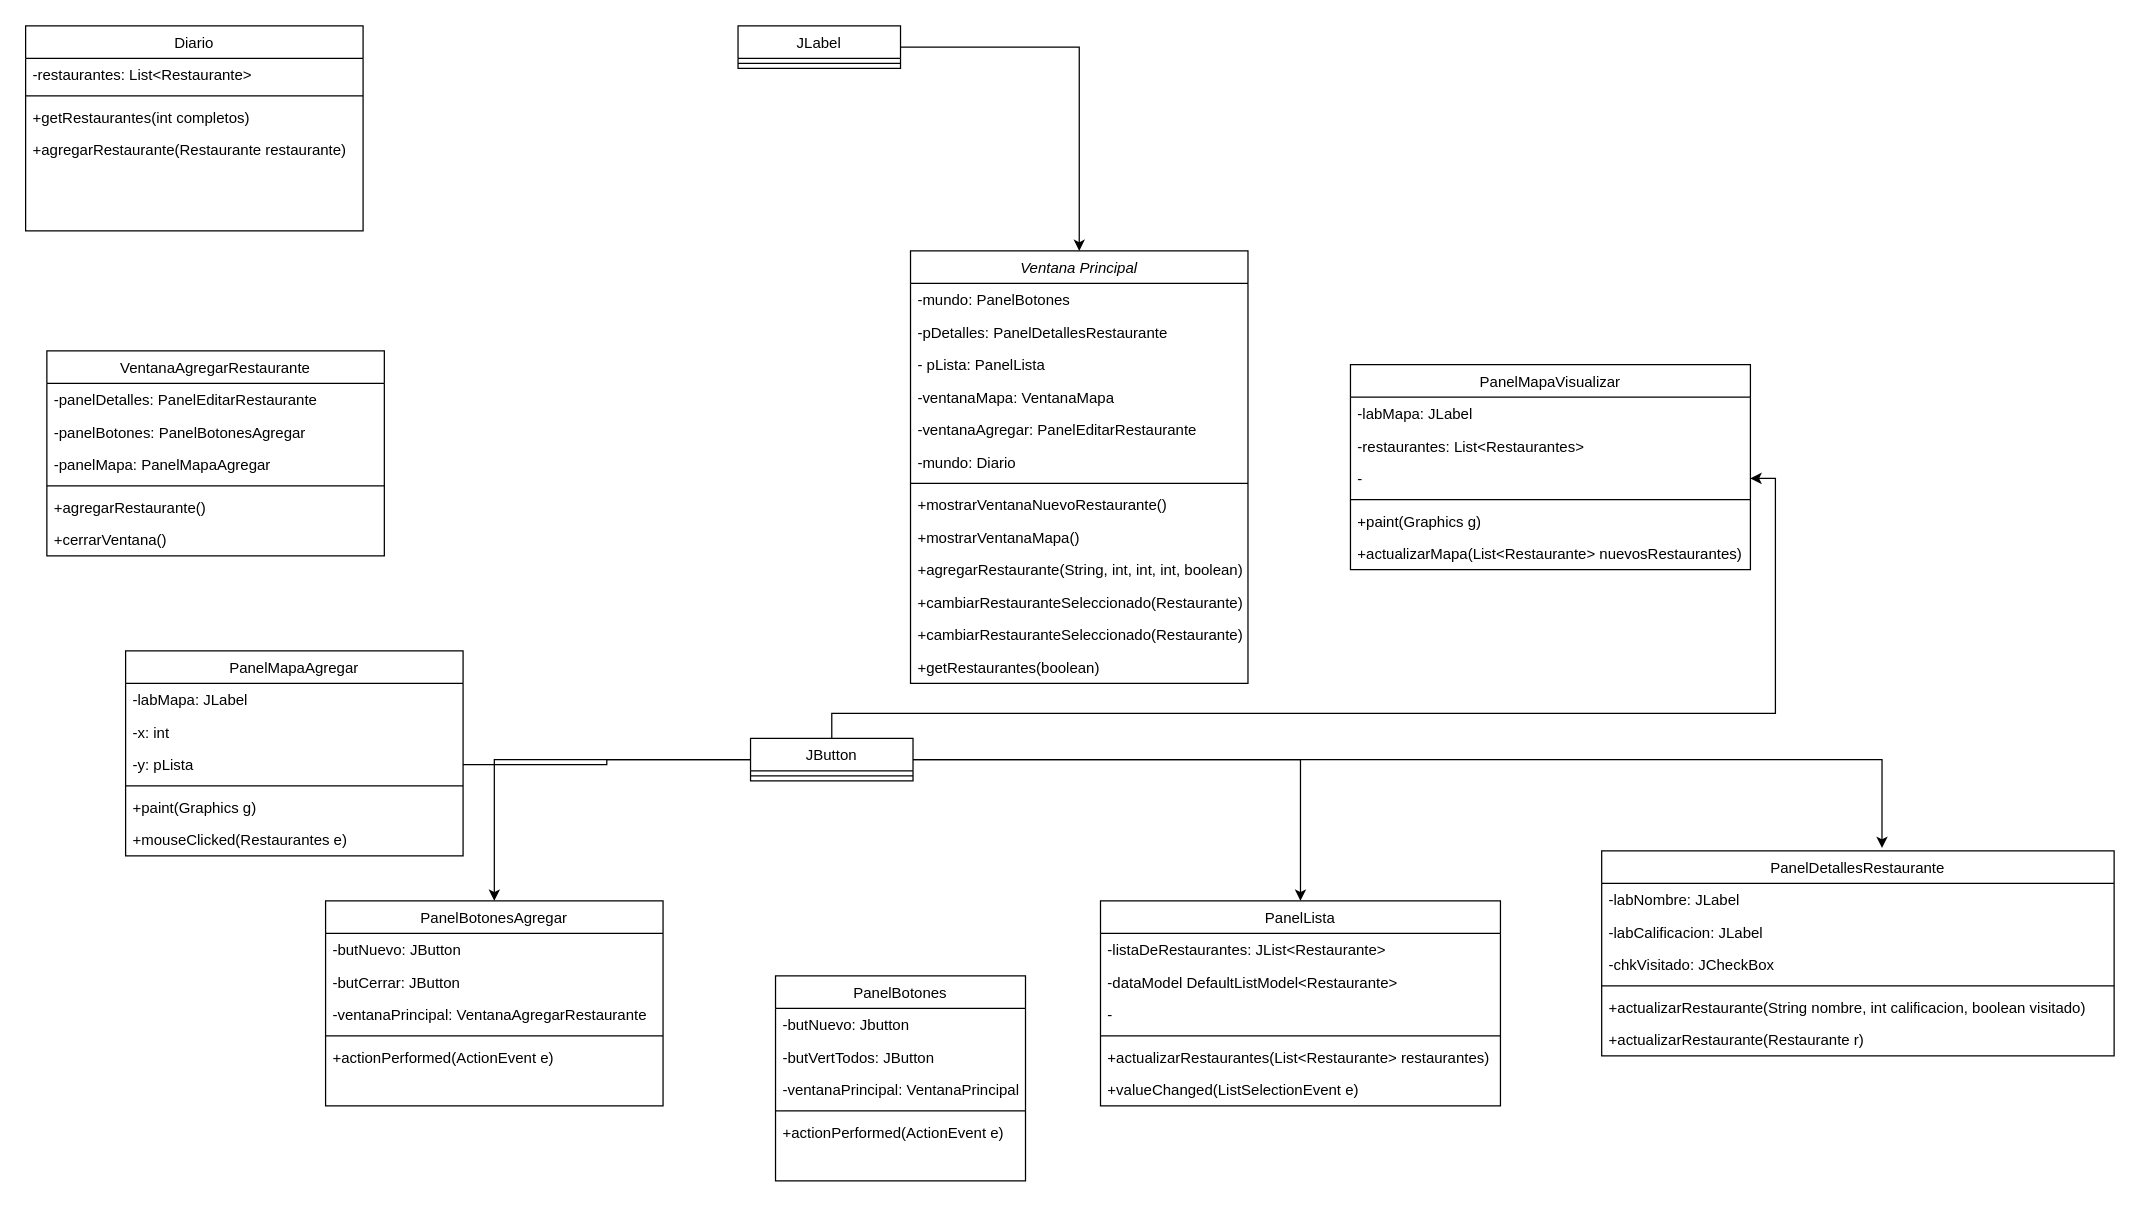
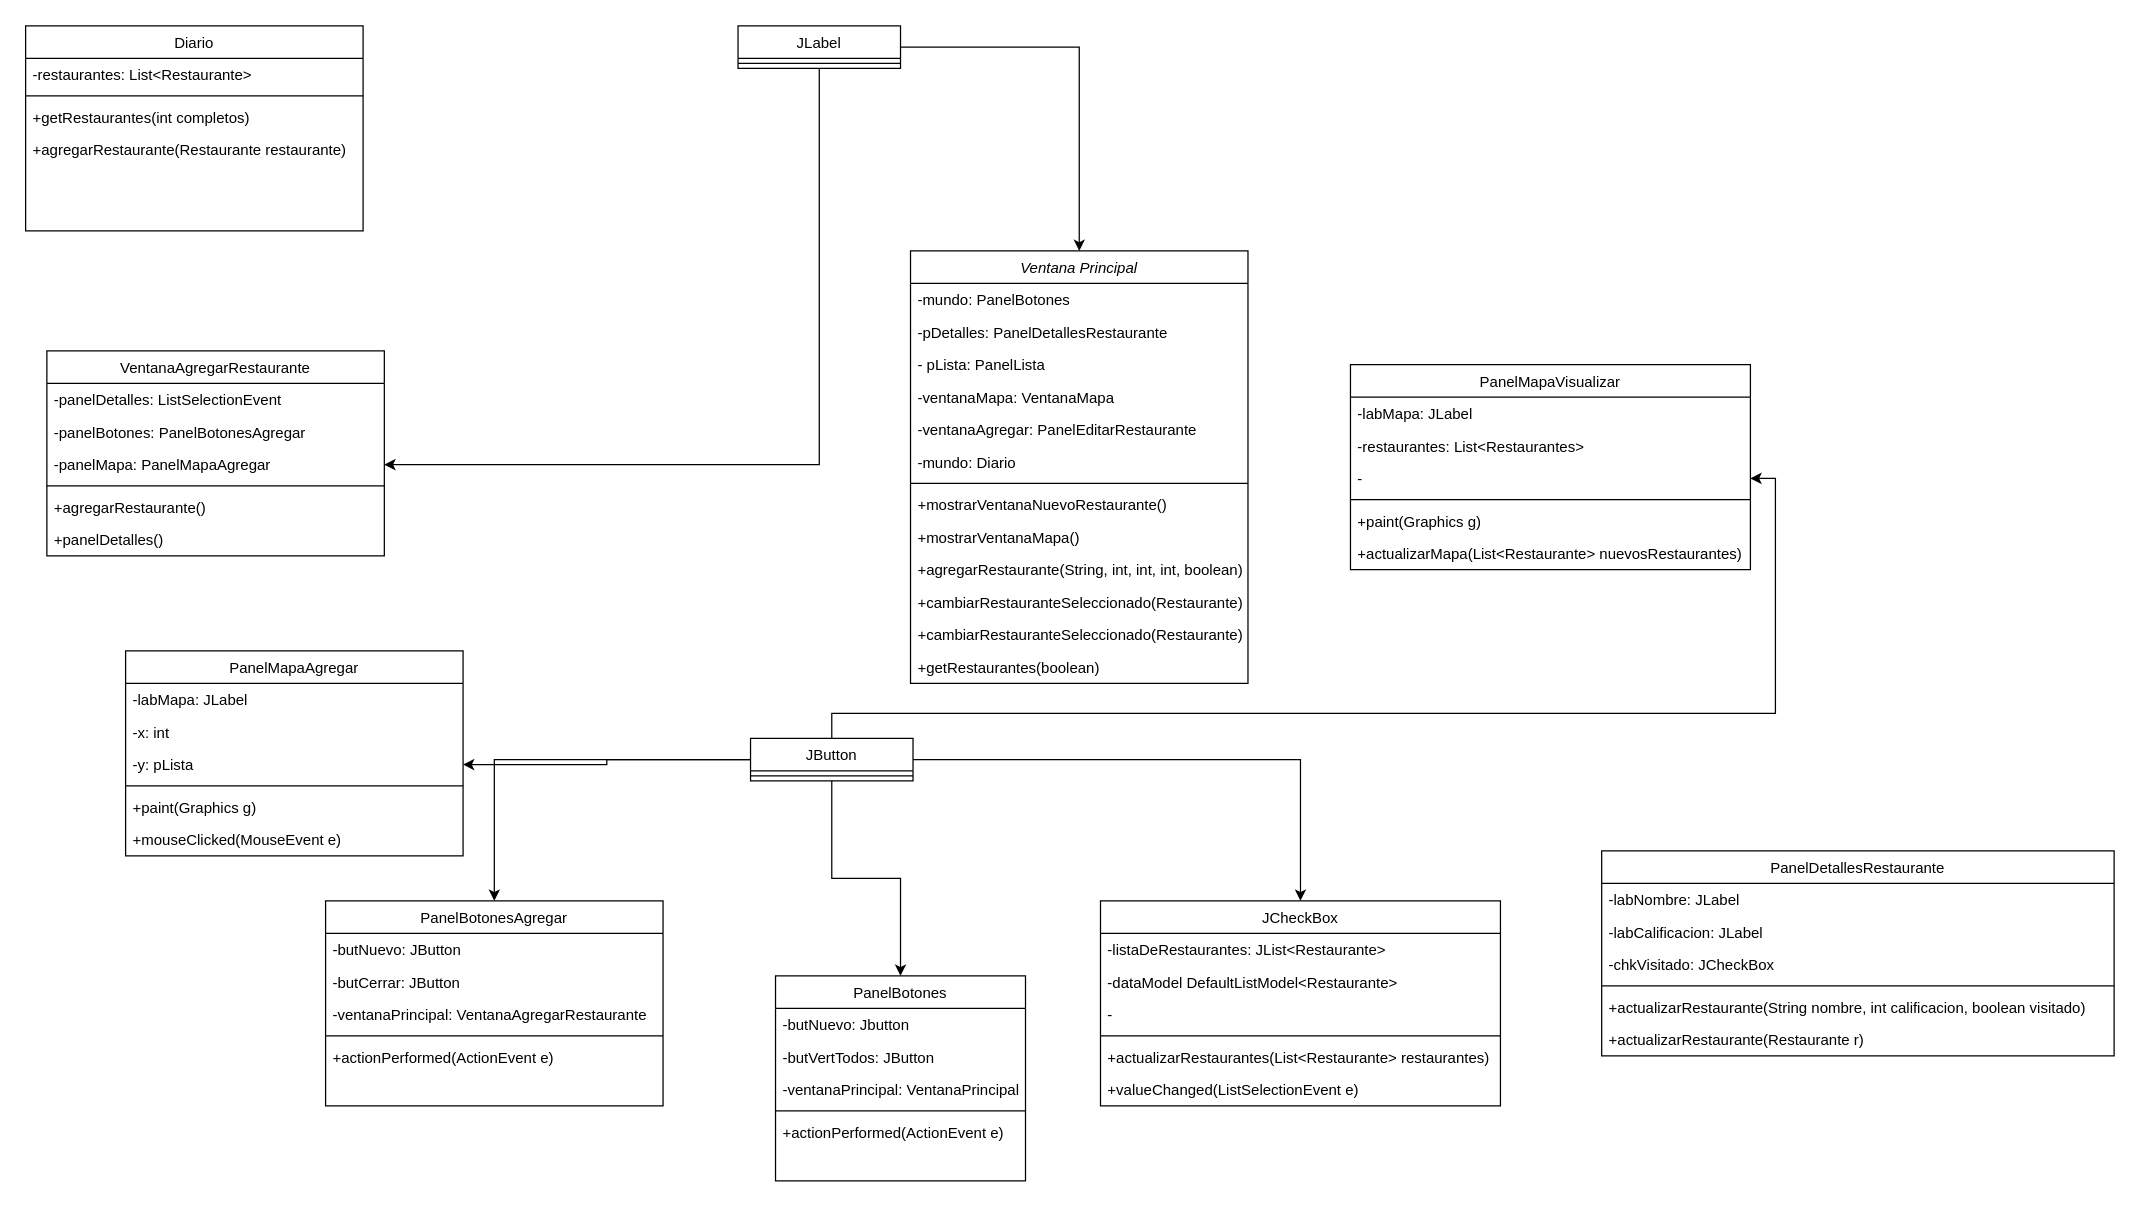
(200, 400) -> (181, 400)
none -> (802, 464)
(121, 540) -> (115, 540)
(1632, 759) -> none
(470, 764) -> (473, 764)
(248, 840) -> (240, 840)
none -> (863, 878)
(1300, 918) -> (1300, 918)
